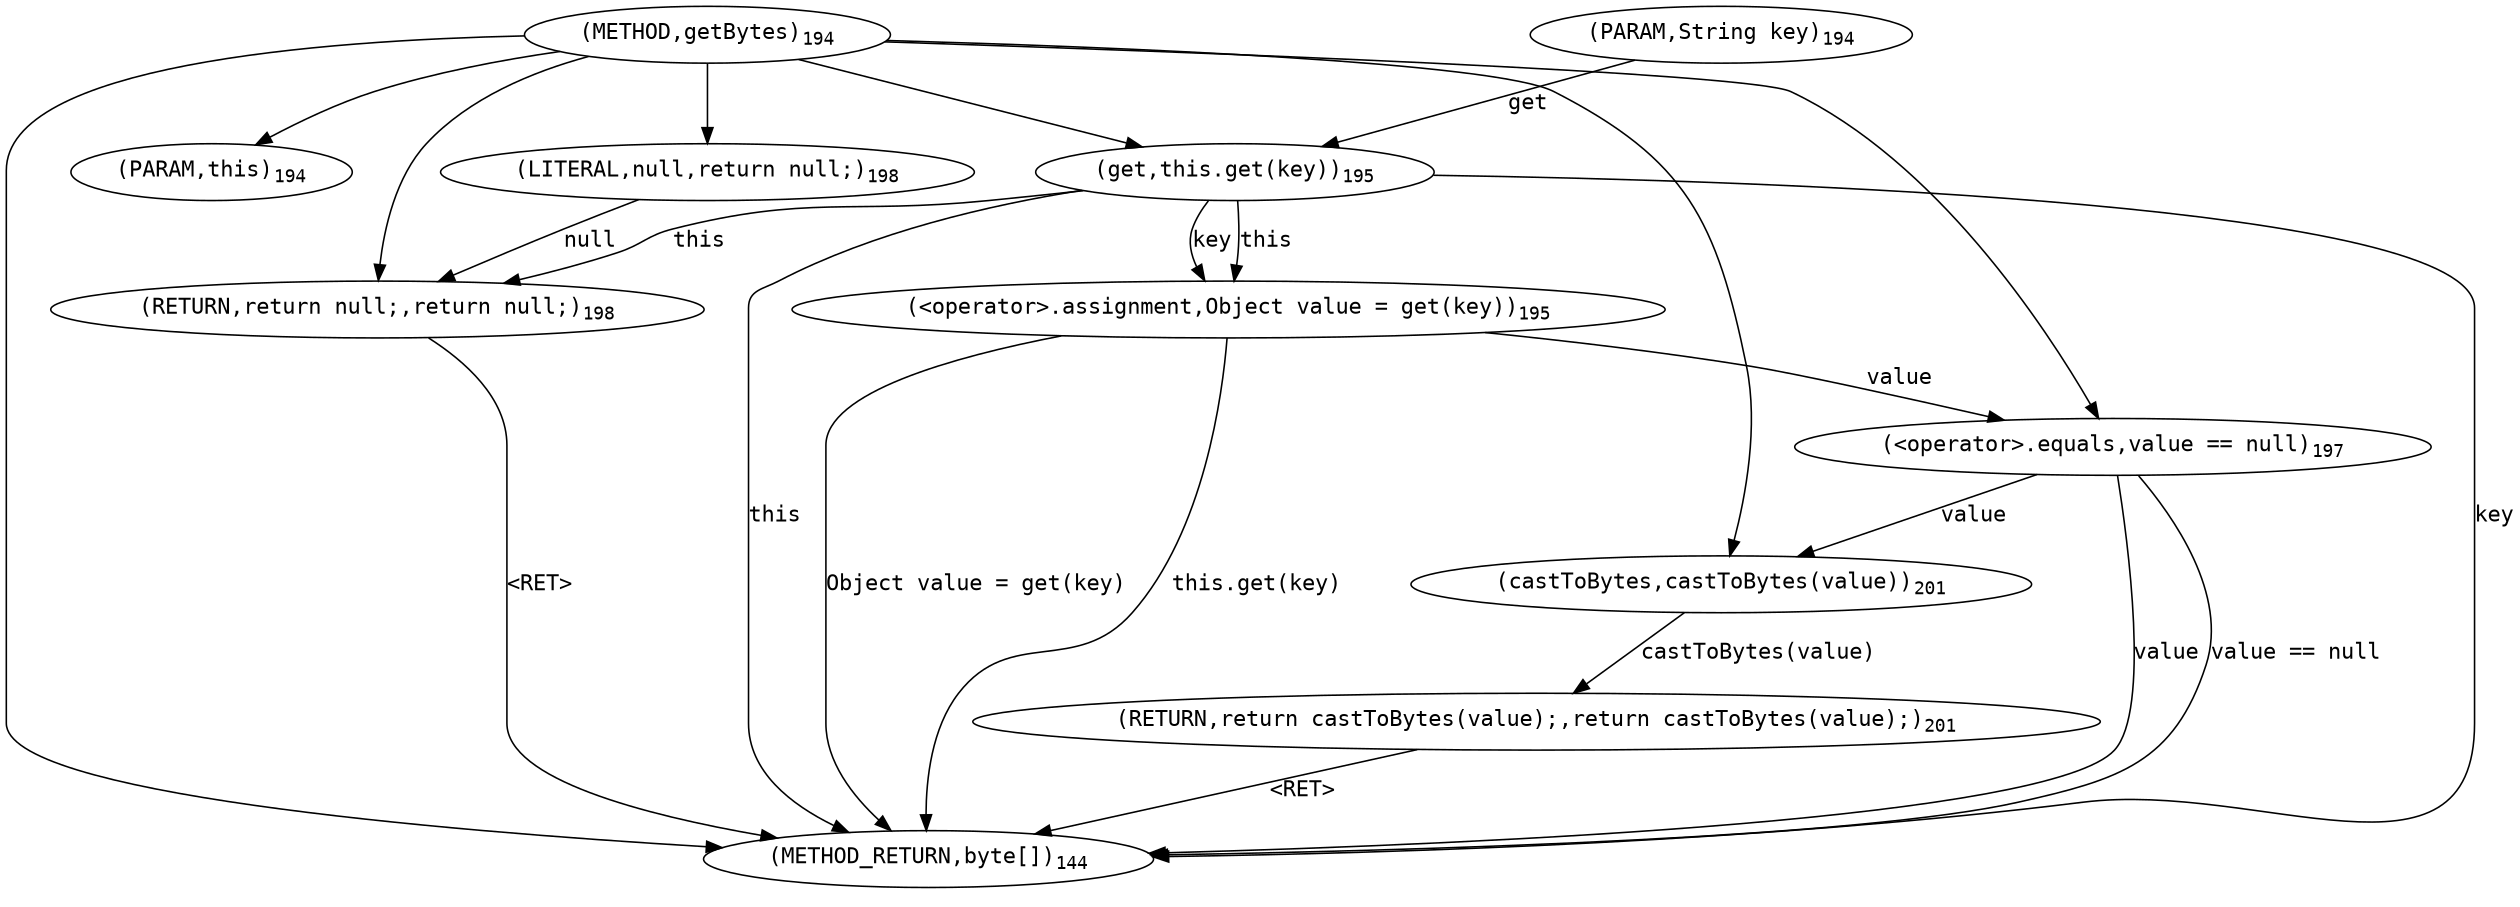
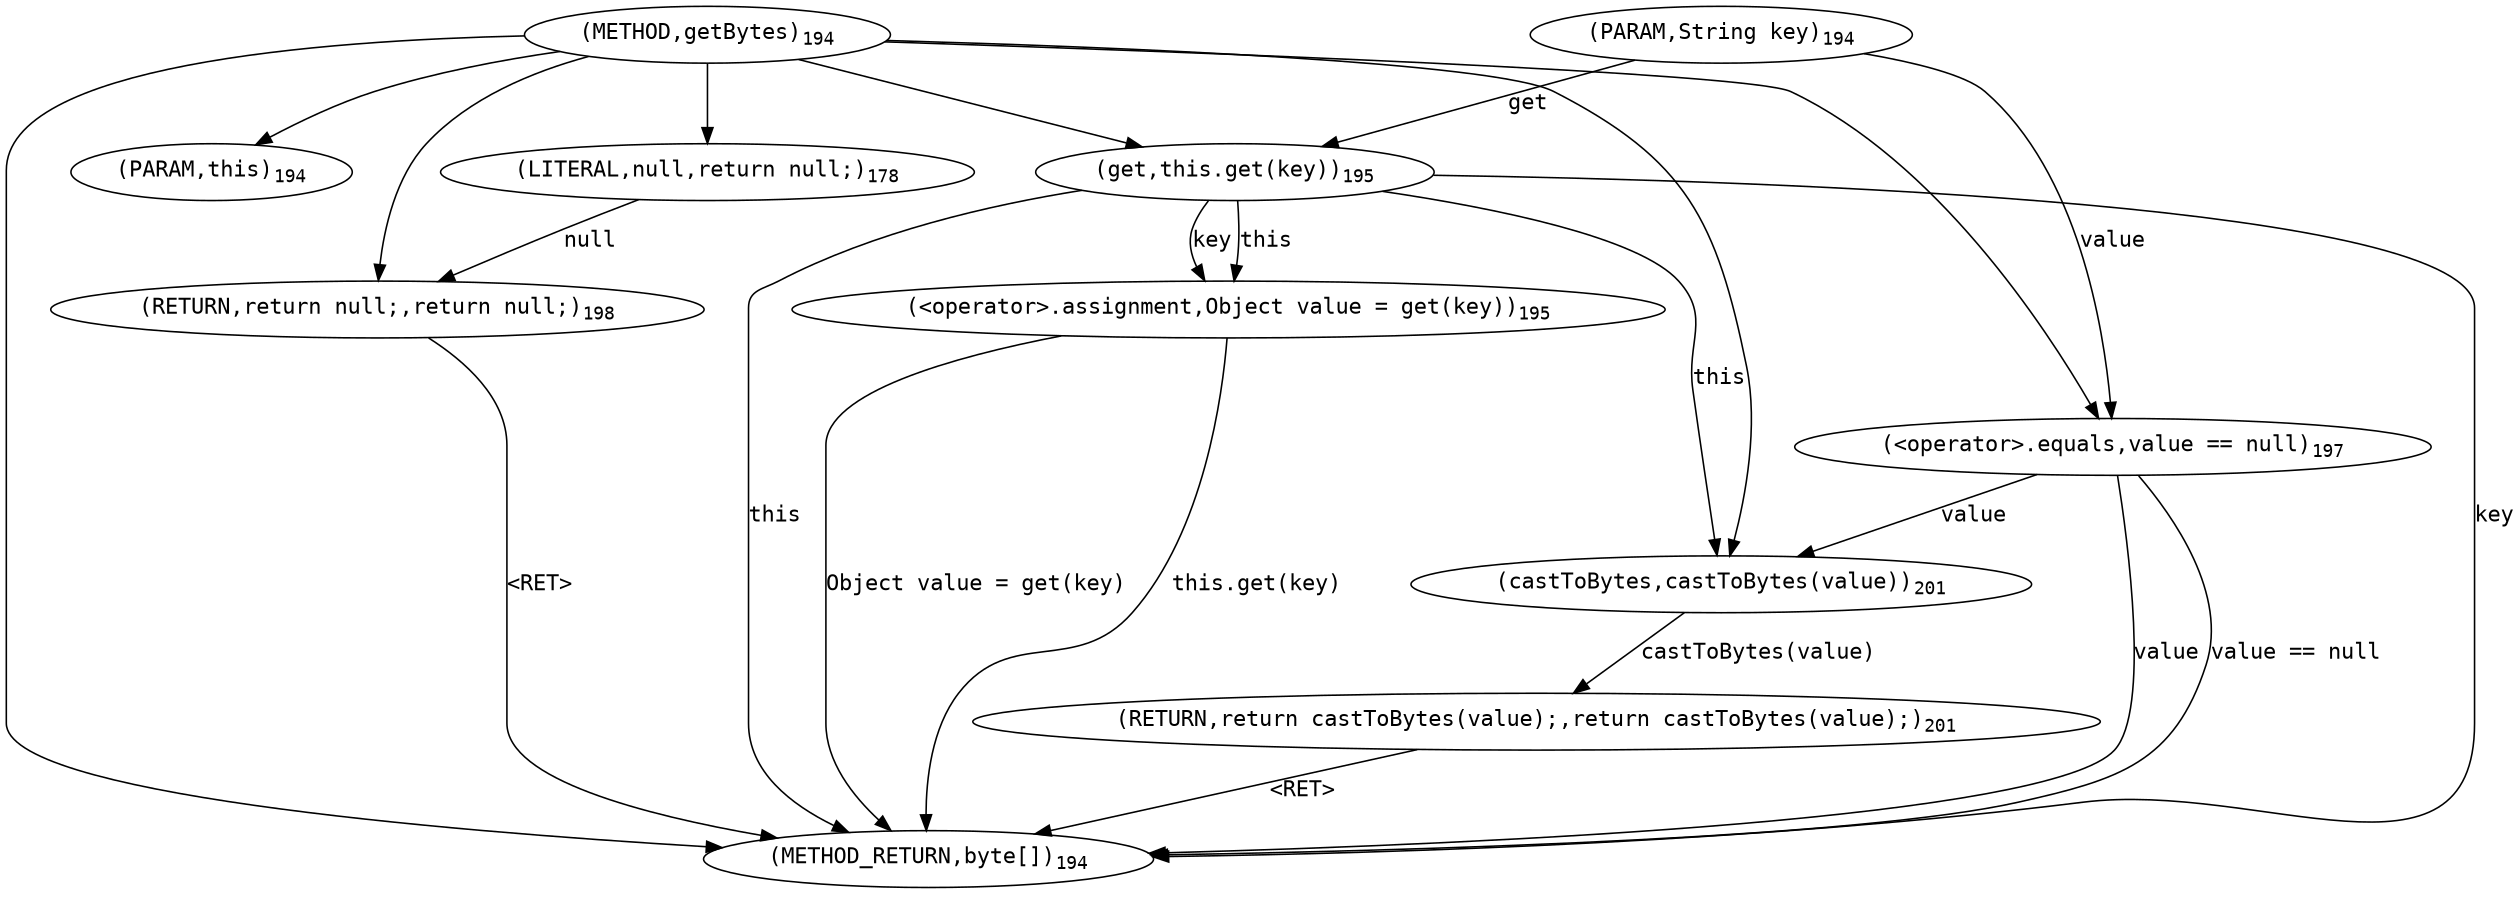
(884, 170) -> (884, 170)
(796, 208) -> (1660, 266)
(1726, 362) -> (2049, 177)
(1072, 857) -> (1072, 857)
